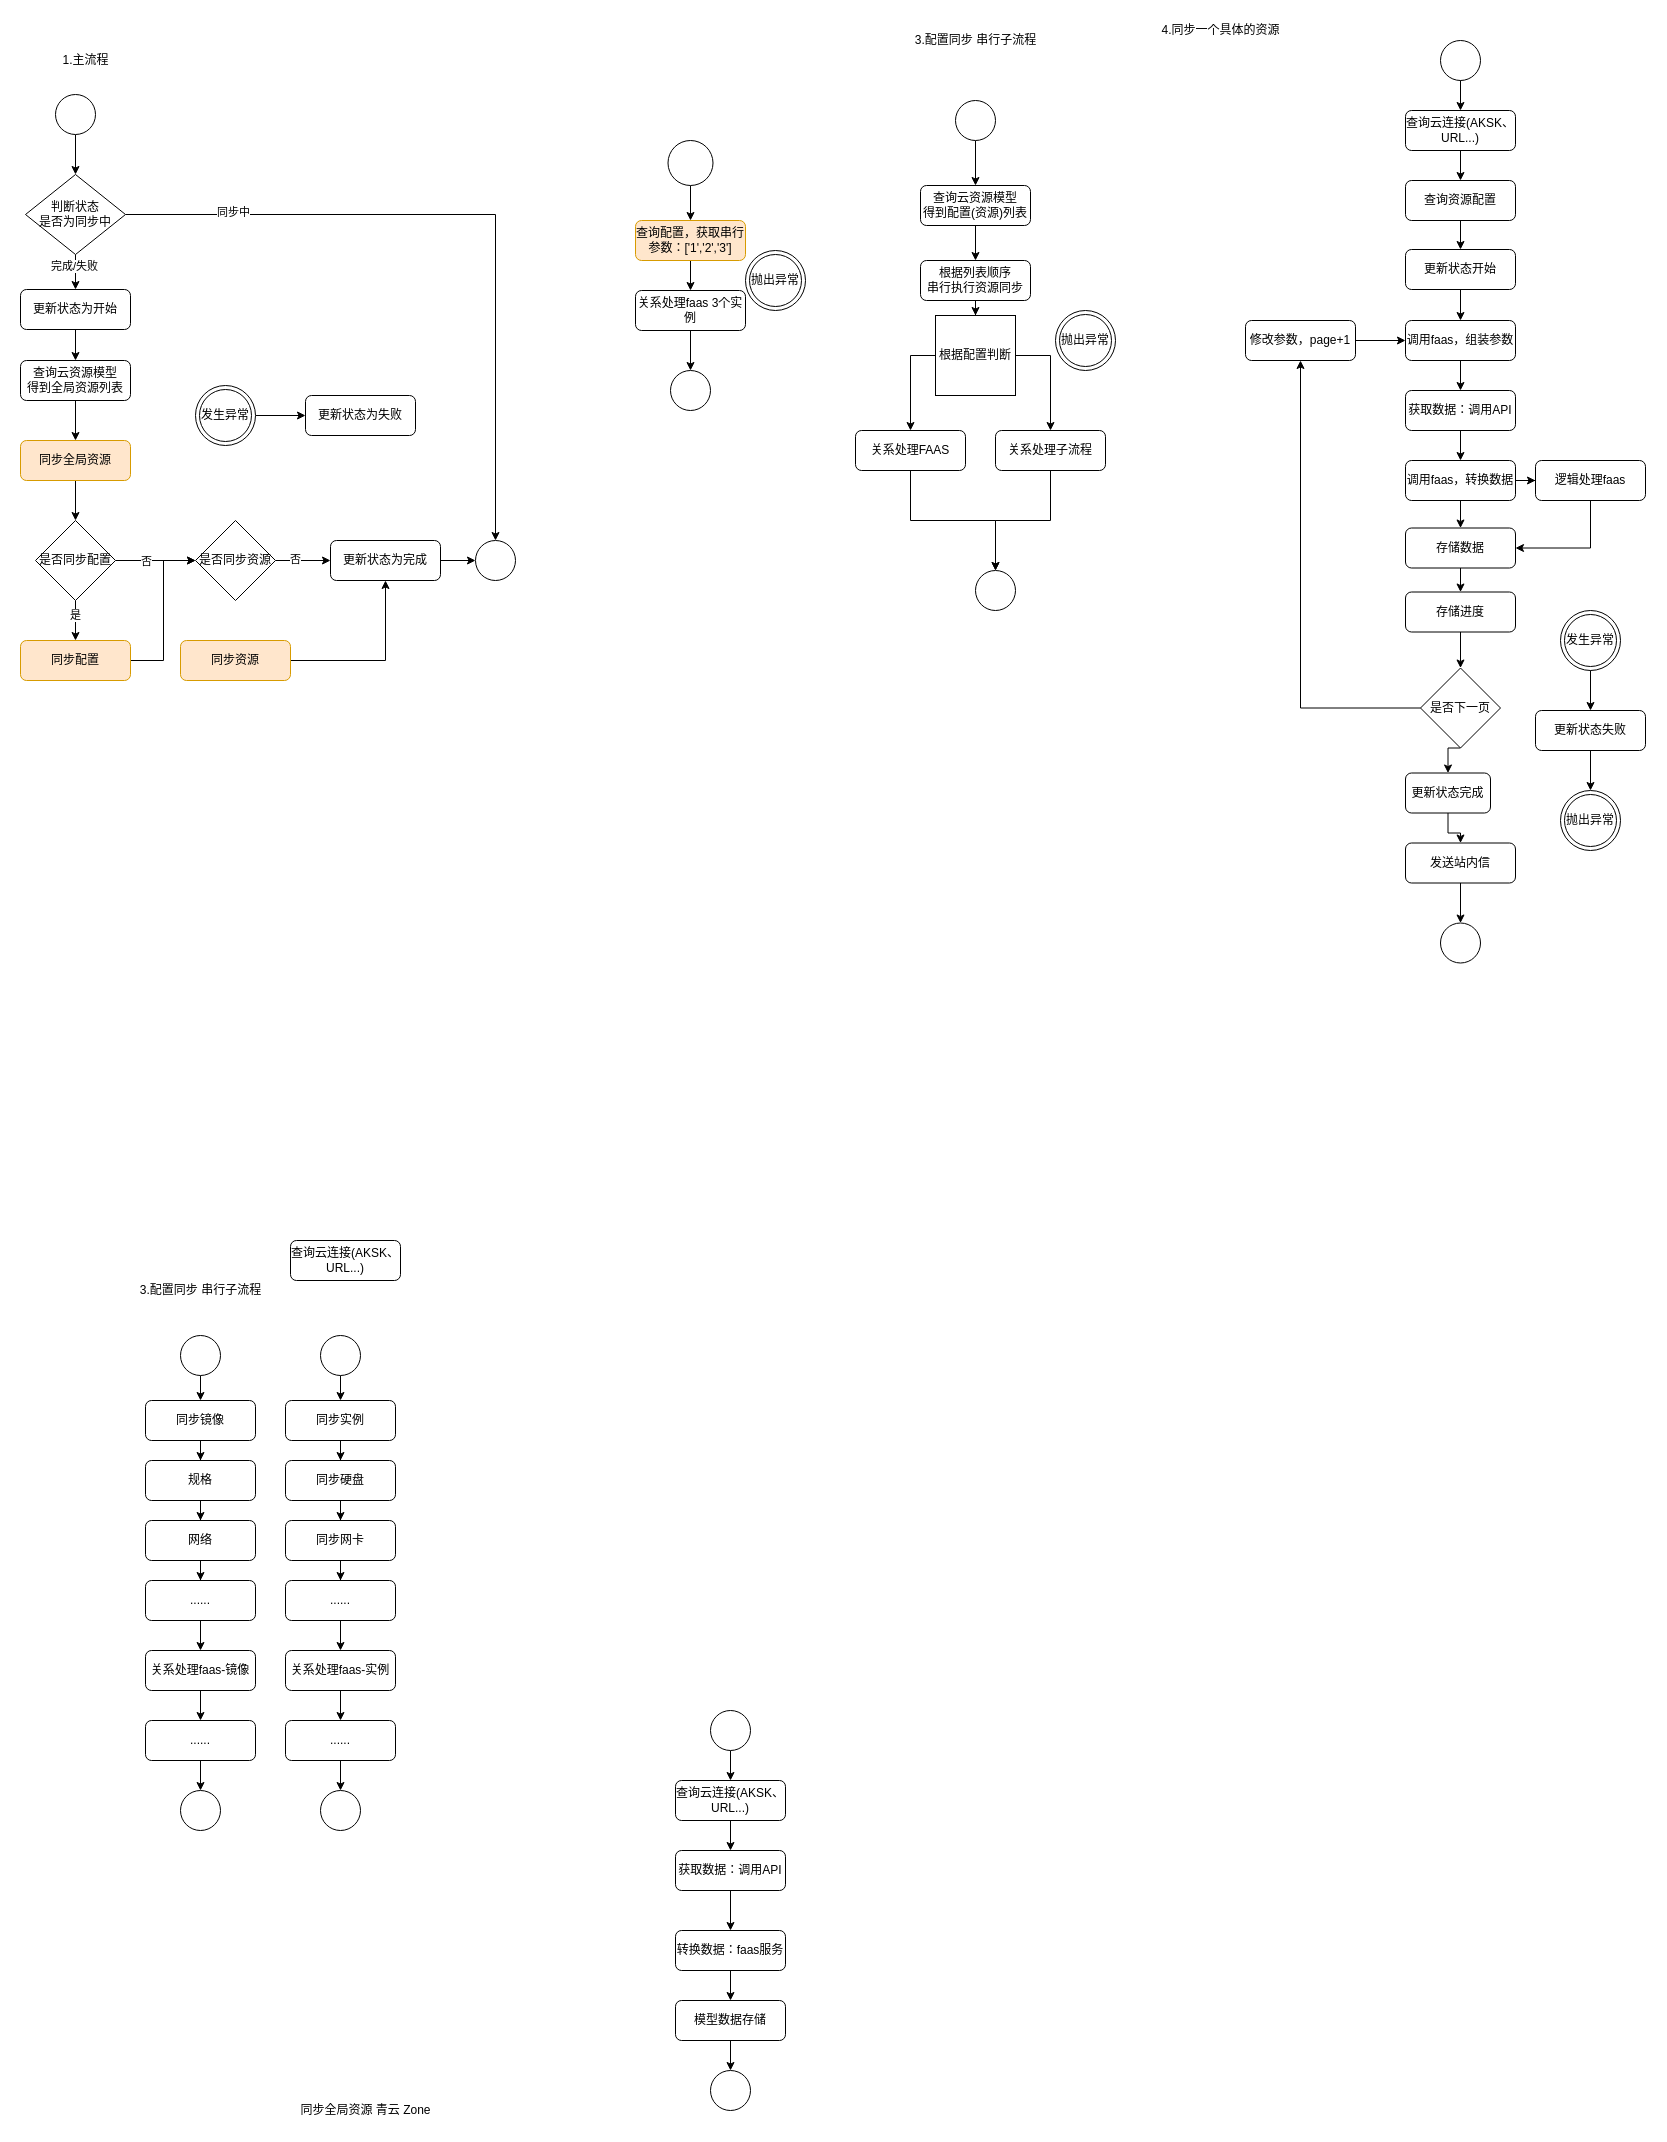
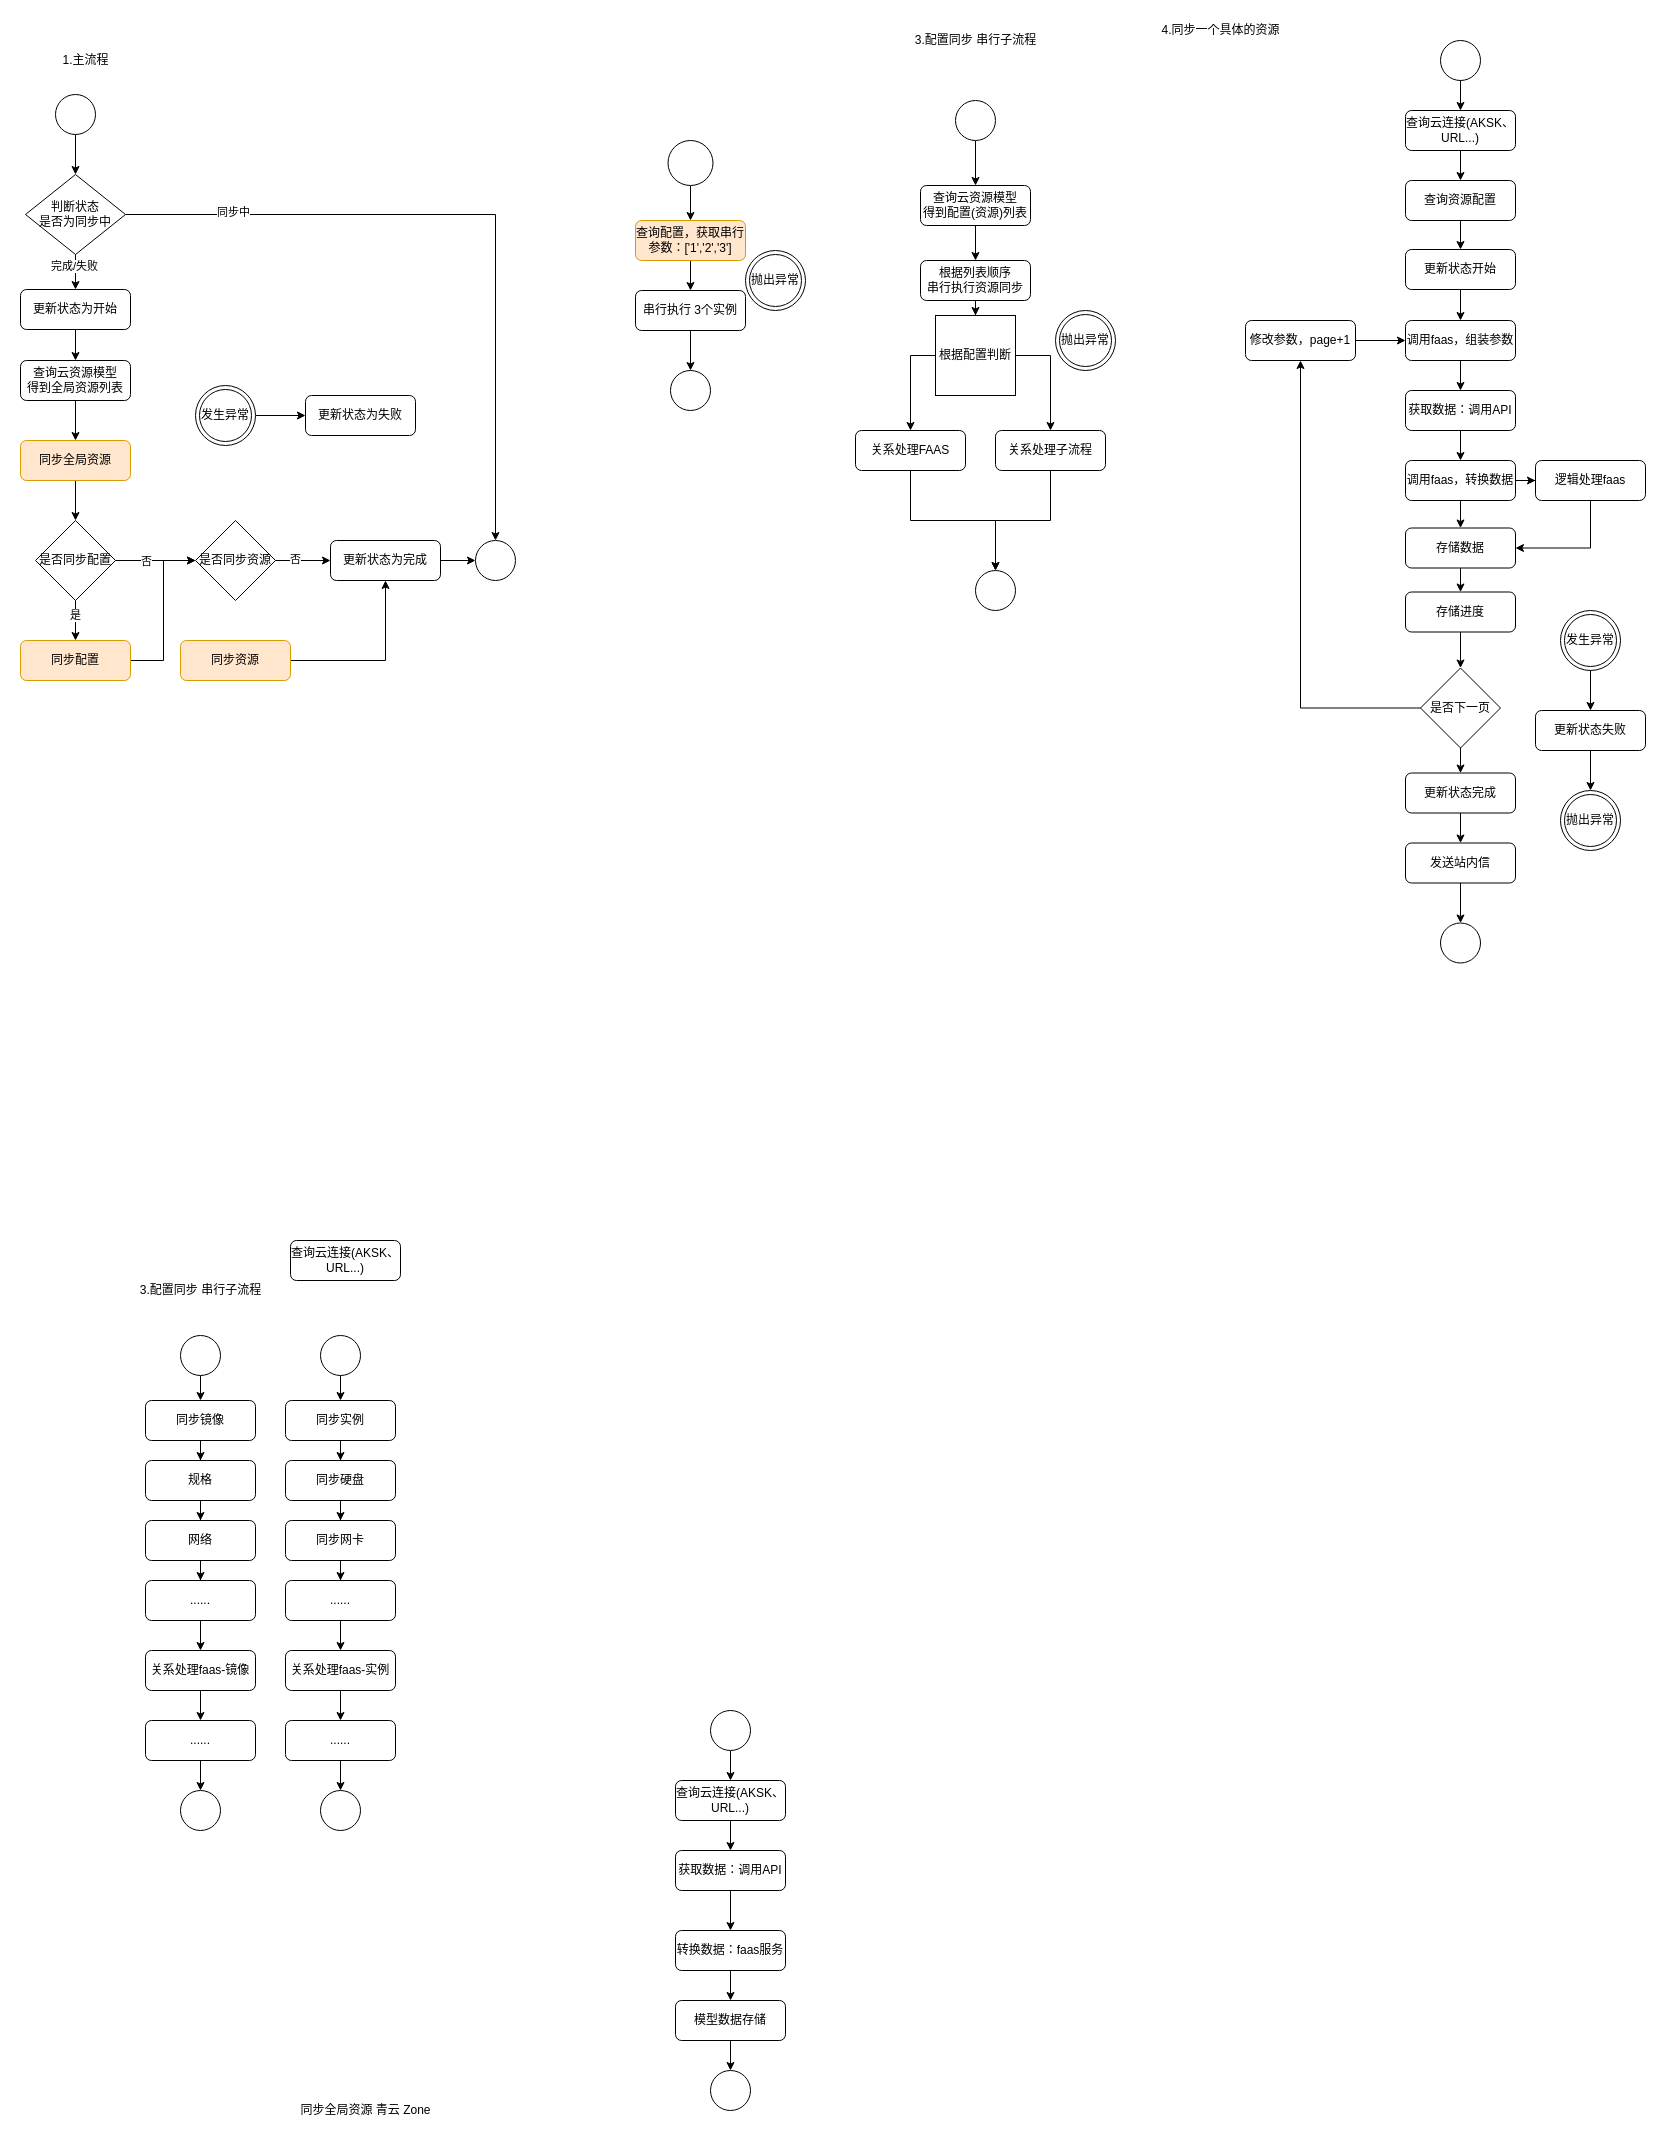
(691, 311) -> (691, 311)
(1448, 793) -> (1461, 793)
